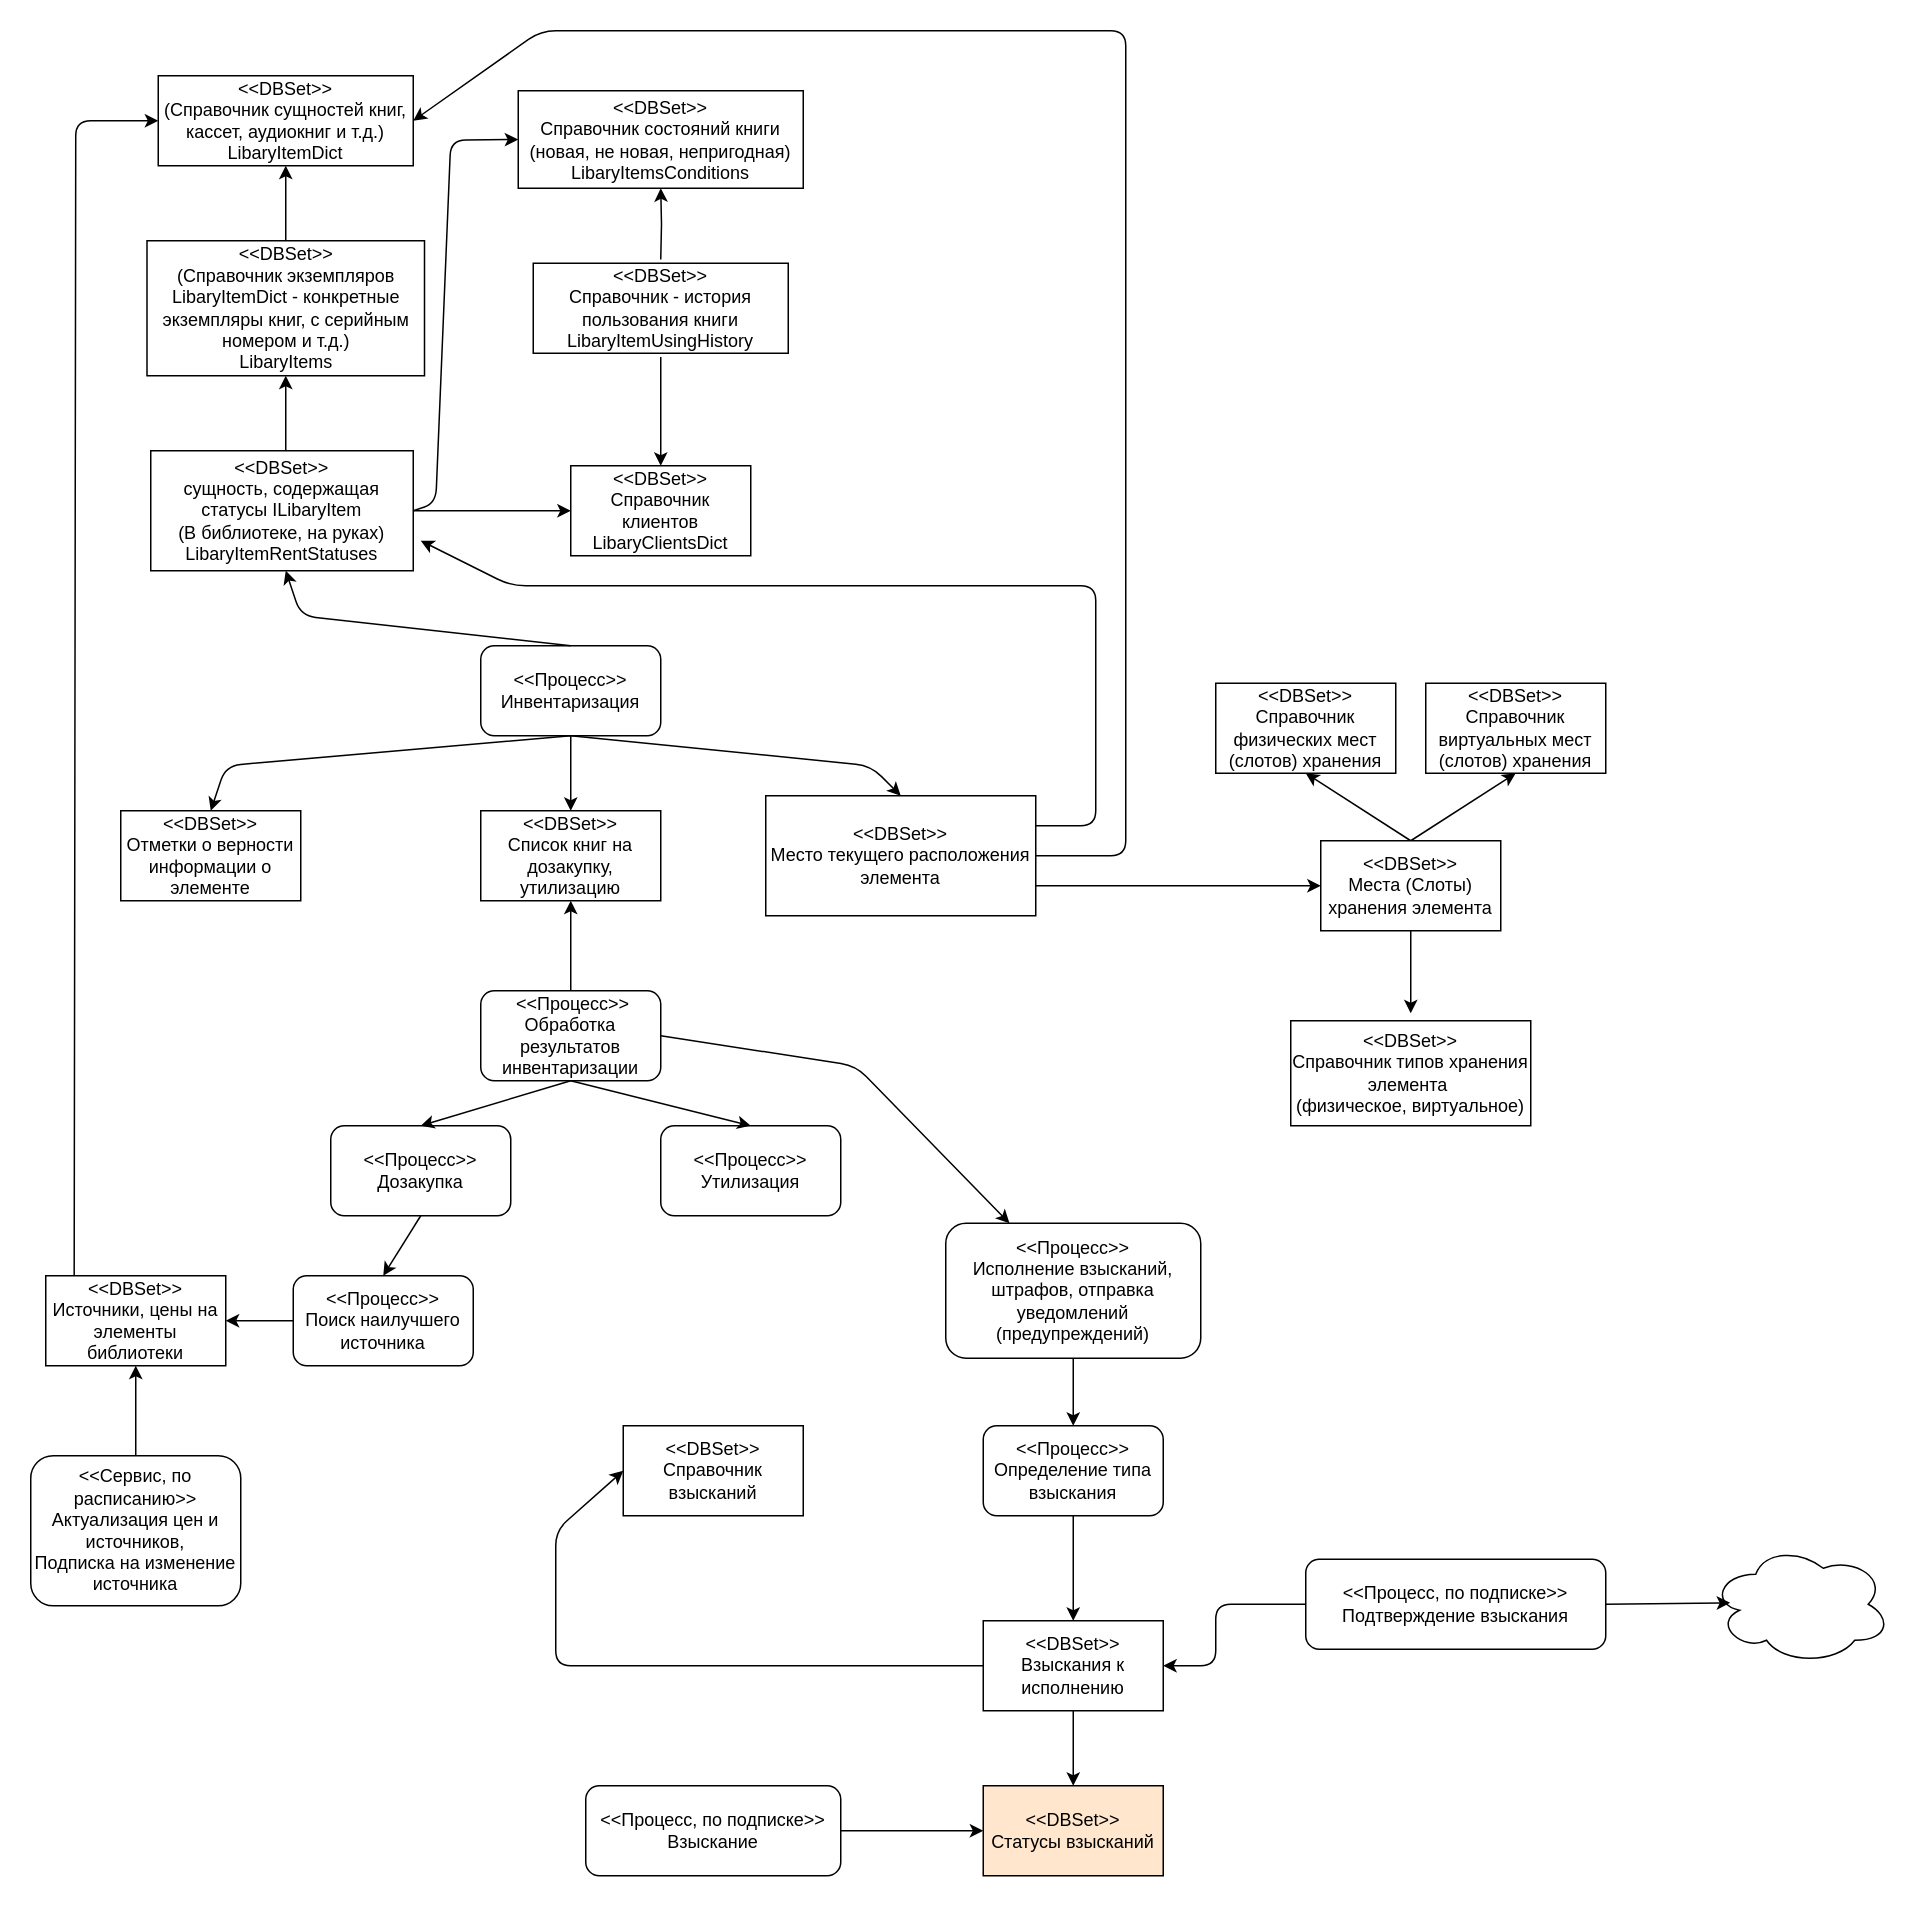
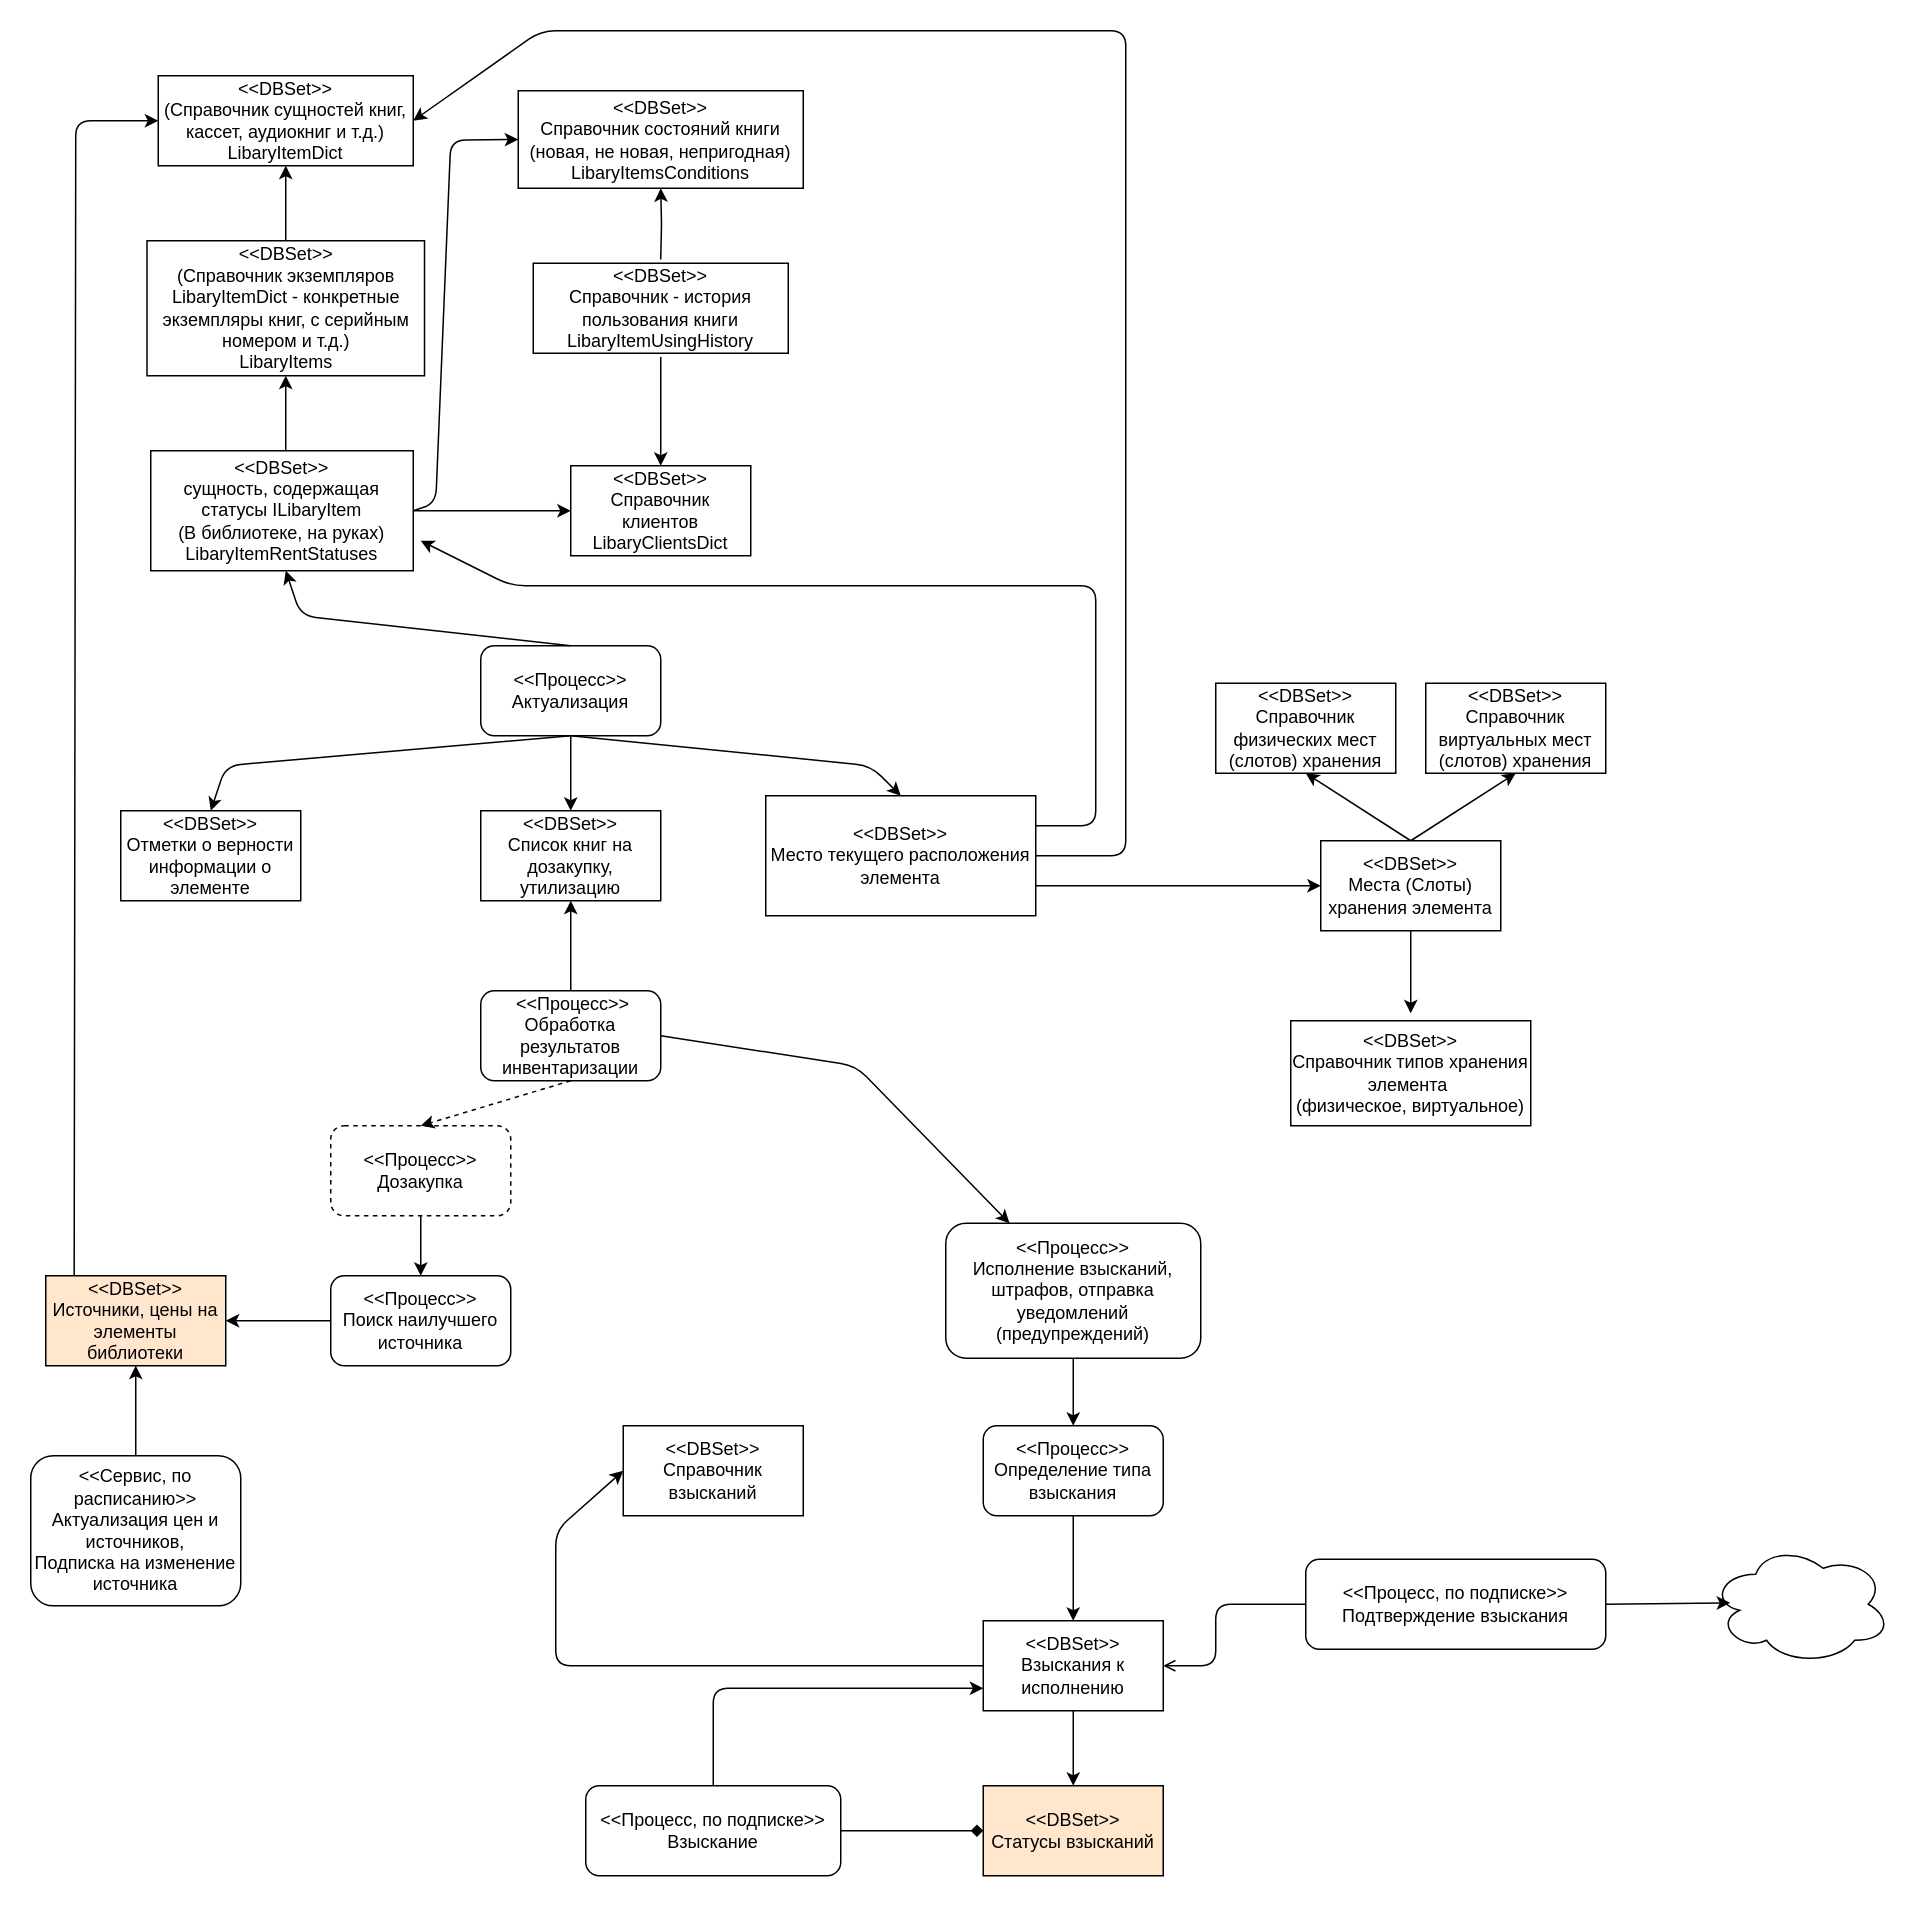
(571, 691) -> (571, 691)
(500, 1102) -> (500, 1102)
(657, 1102) -> none
(421, 1171) -> (421, 1171)
(751, 1171) -> none
(136, 1321) -> (136, 1321)
(383, 1321) -> (421, 1321)
(1175, 1666) -> (1172, 1666)
none -> (799, 1688)
(972, 1831) -> (971, 1831)
